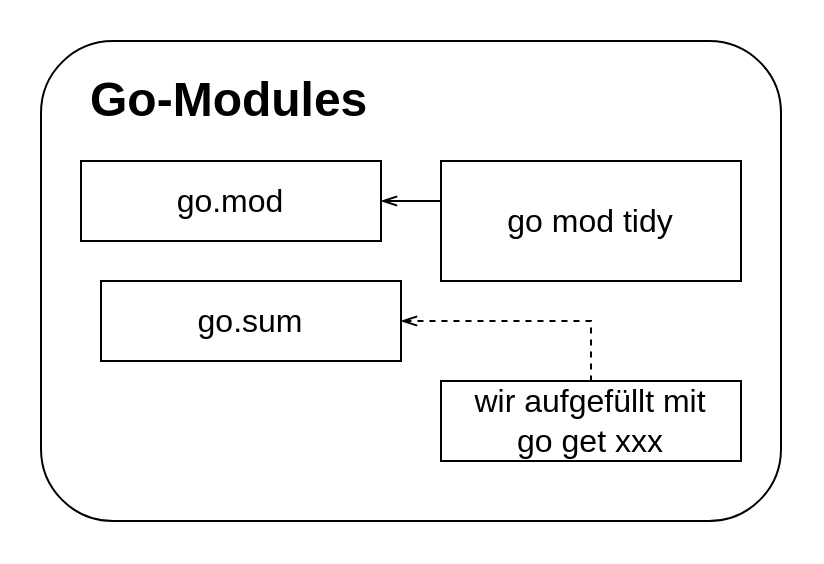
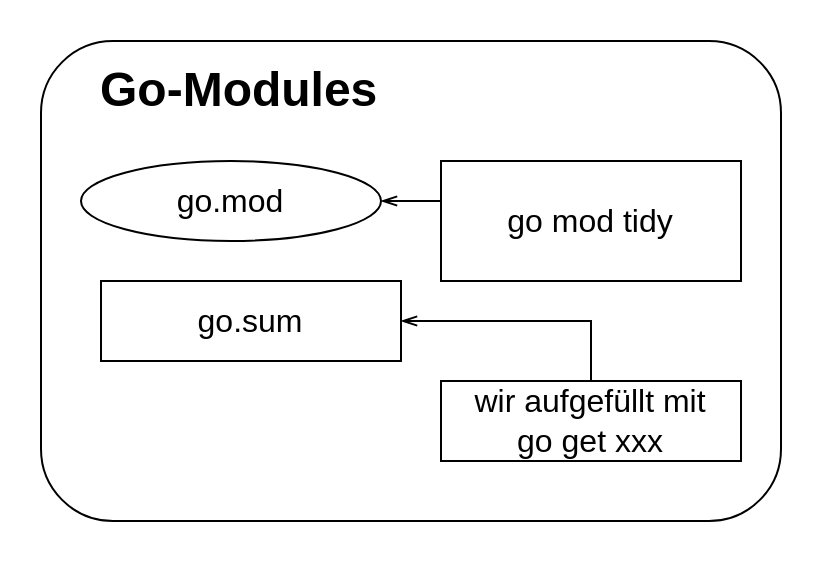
(271, 101) -> (281, 91)
(231, 201) -> (231, 201)
(529, 321) -> (529, 321)
